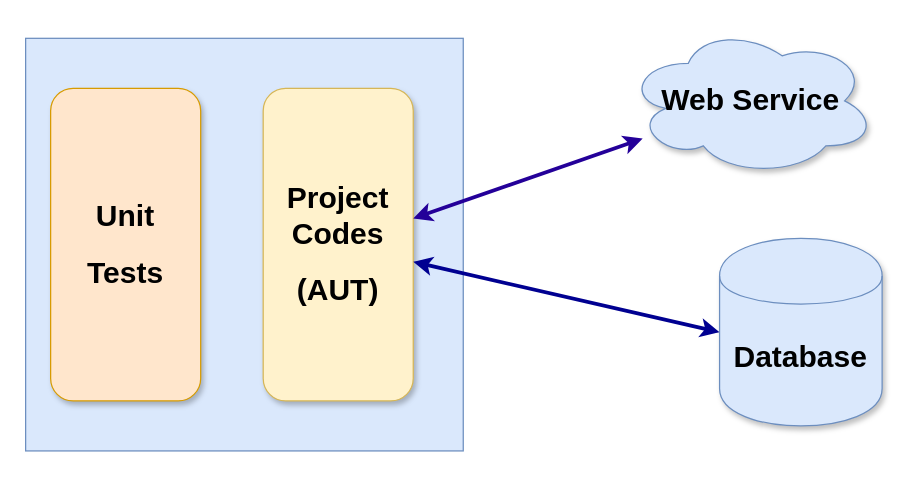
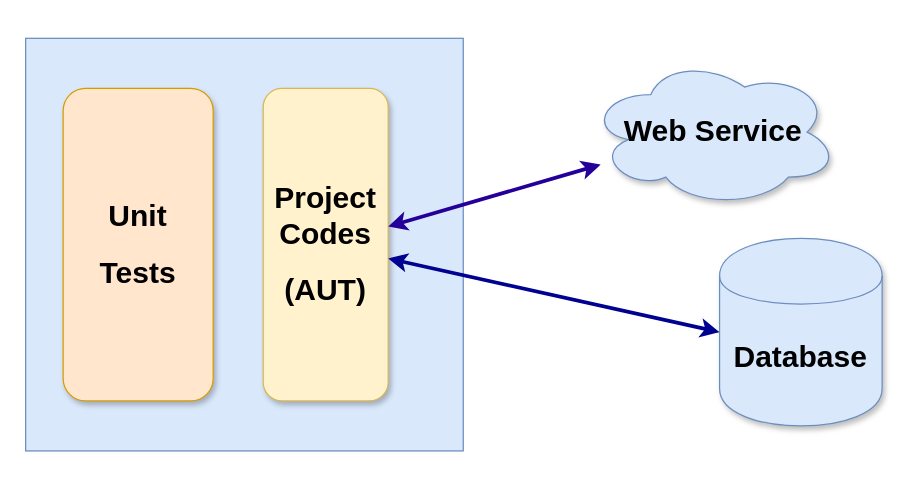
(751, 101) -> (713, 132)
(126, 244) -> (138, 244)
(338, 244) -> (326, 244)
